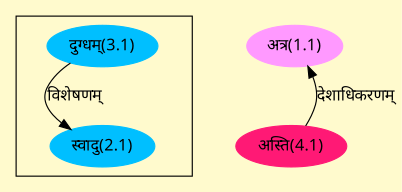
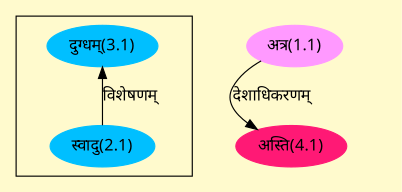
(46, 91) -> (102, 102)
(316, 102) -> (232, 89)
